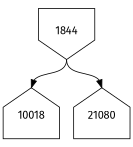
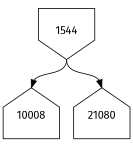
(67, 31) -> (67, 31)
(31, 116) -> (31, 116)
